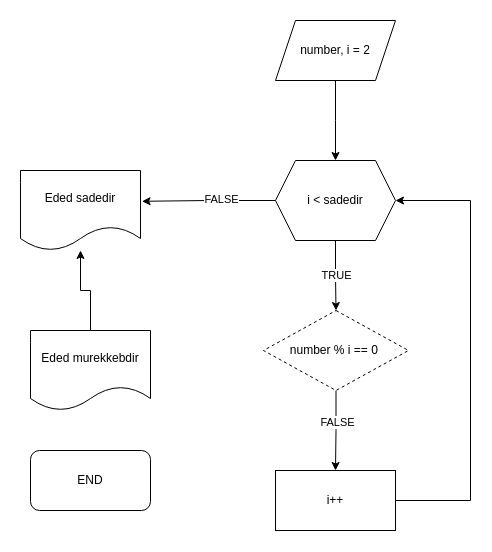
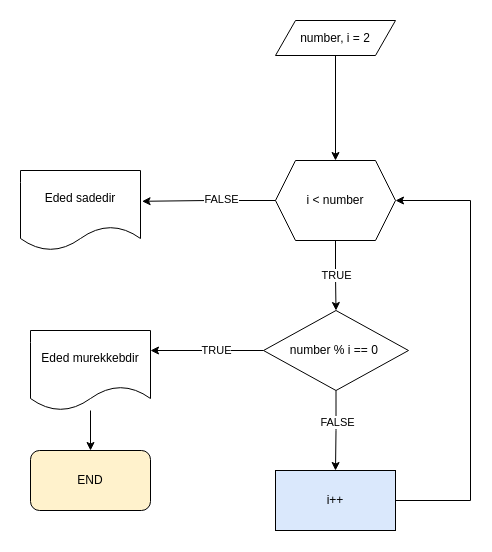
(336, 51) -> (336, 38)
(336, 201) -> (336, 201)
(90, 291) -> (91, 427)
none -> (210, 351)
(336, 351) -> (336, 351)
(91, 481) -> (91, 481)
(336, 501) -> (336, 501)
